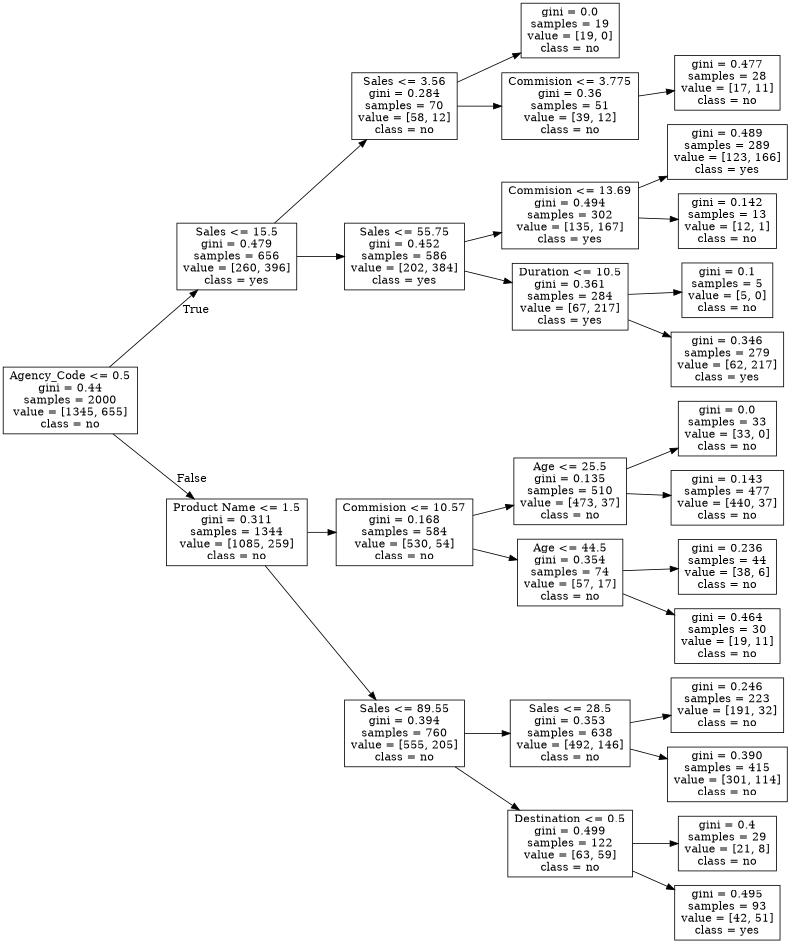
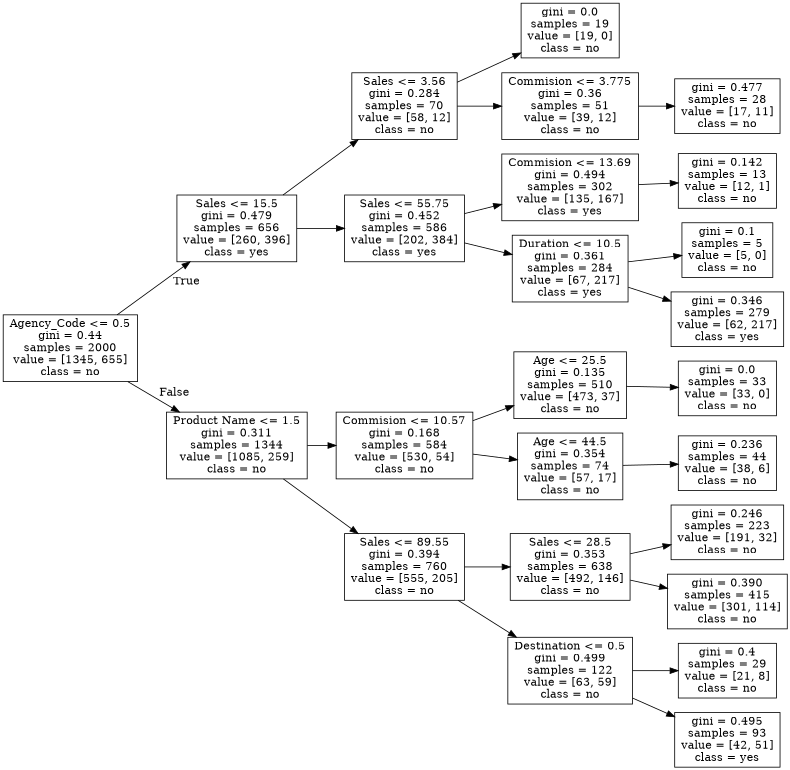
(727, 152) -> none
(727, 498) -> none
(727, 636) -> none
